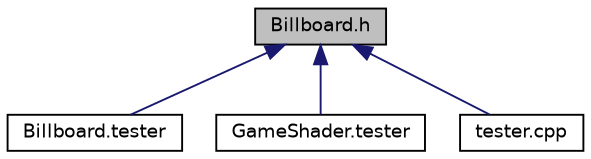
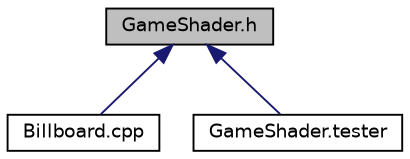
(321, 27) -> (190, 27)
(95, 133) -> (83, 133)
(522, 133) -> none
